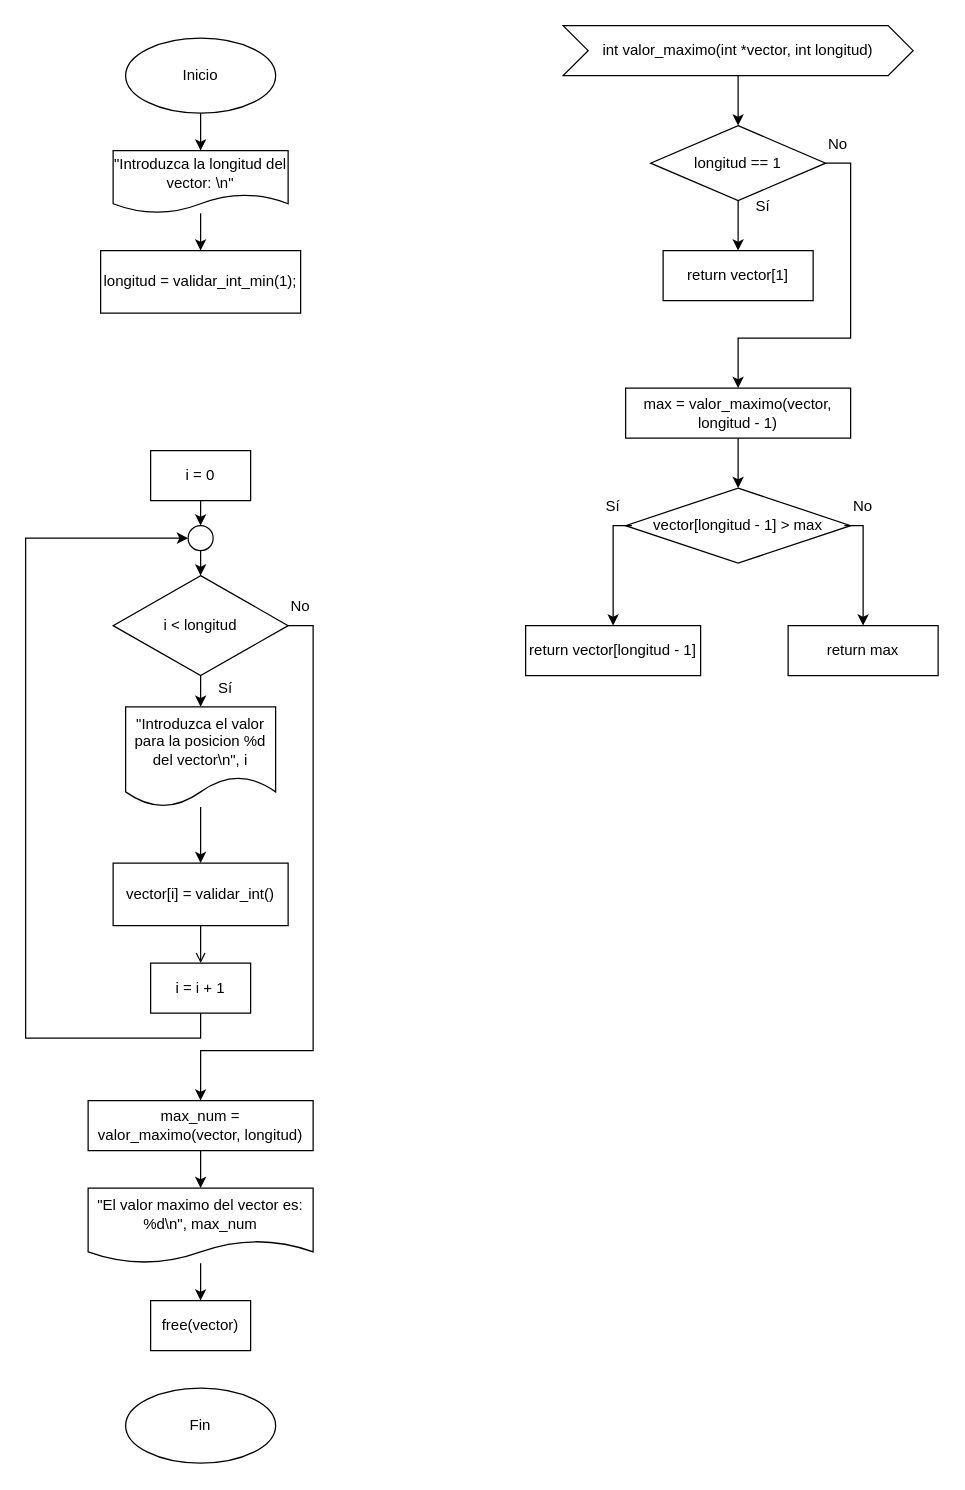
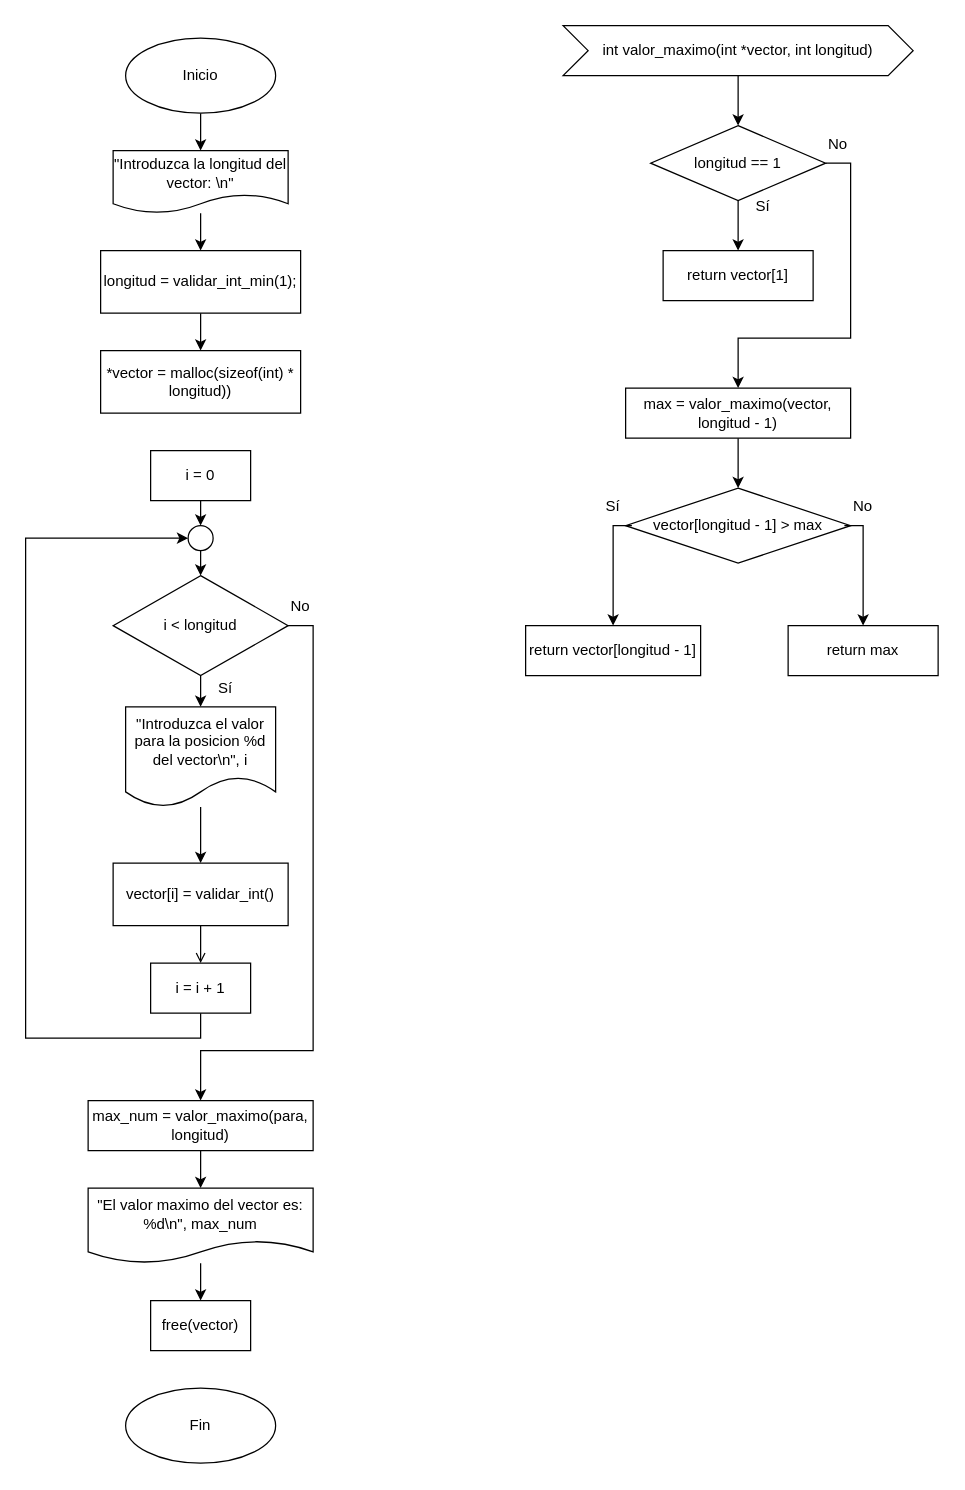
none -> (201, 327)
none -> (201, 382)
(201, 1126) -> (201, 1126)
